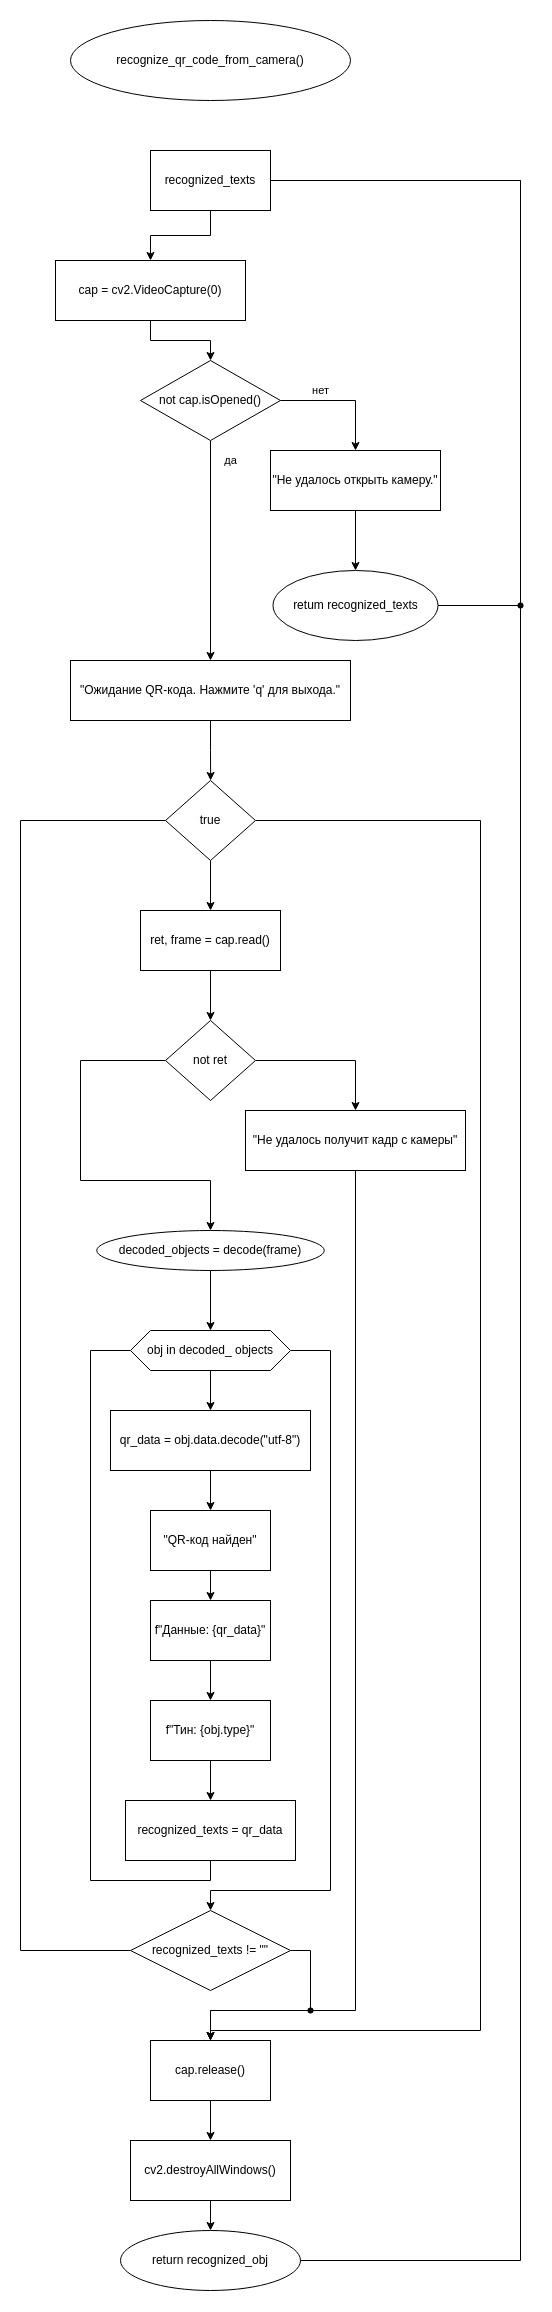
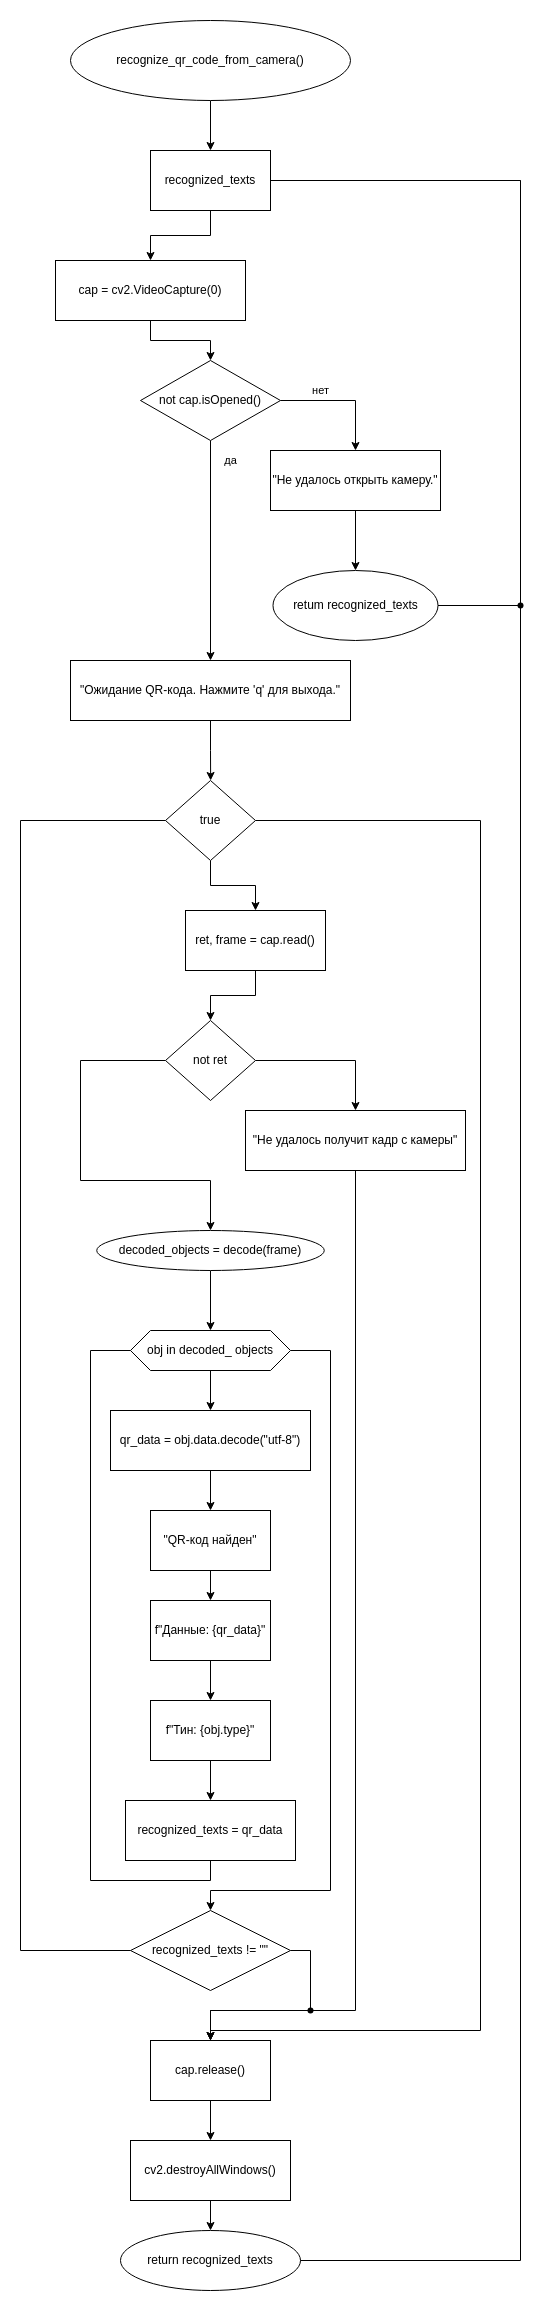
none -> (211, 122)
(211, 941) -> (256, 941)
(211, 2261) -> (211, 2261)
